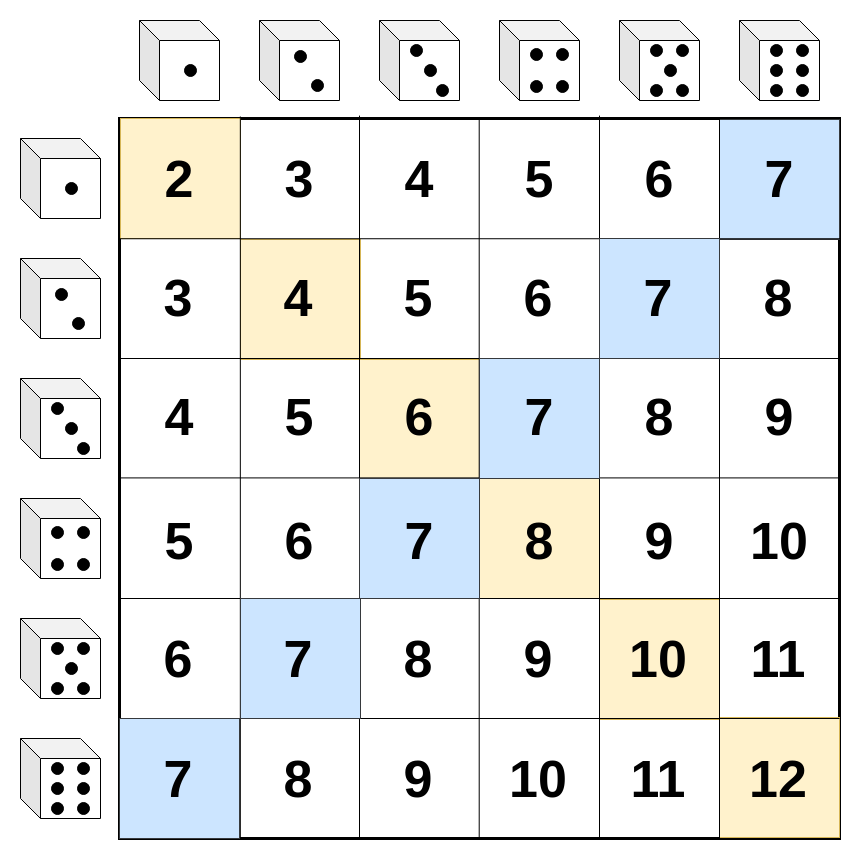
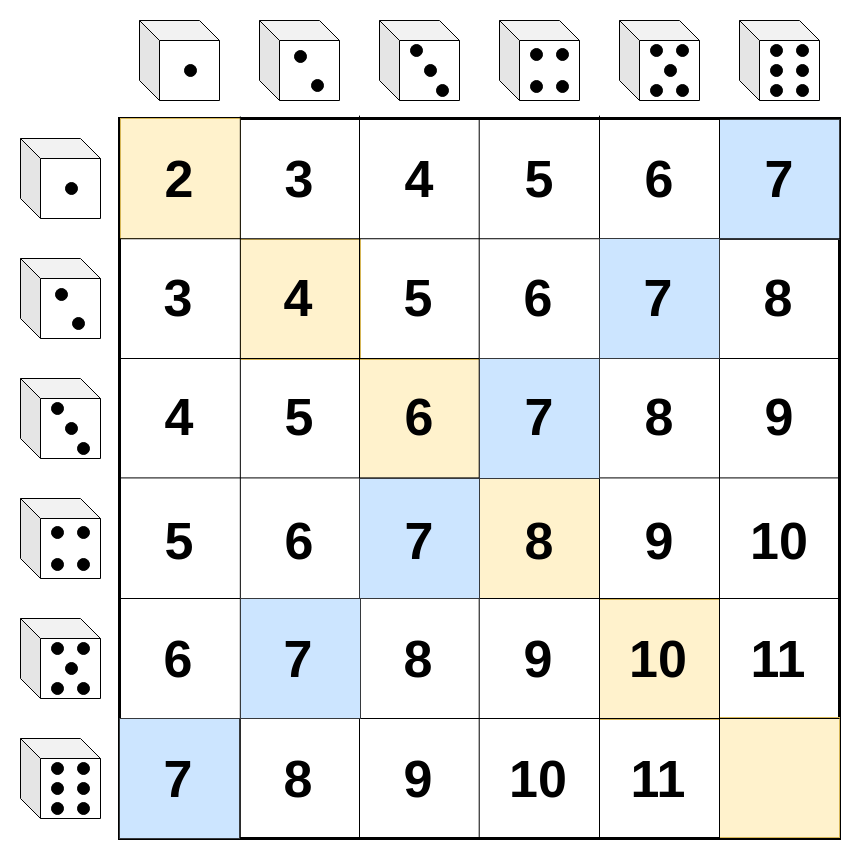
(779, 780) -> none
